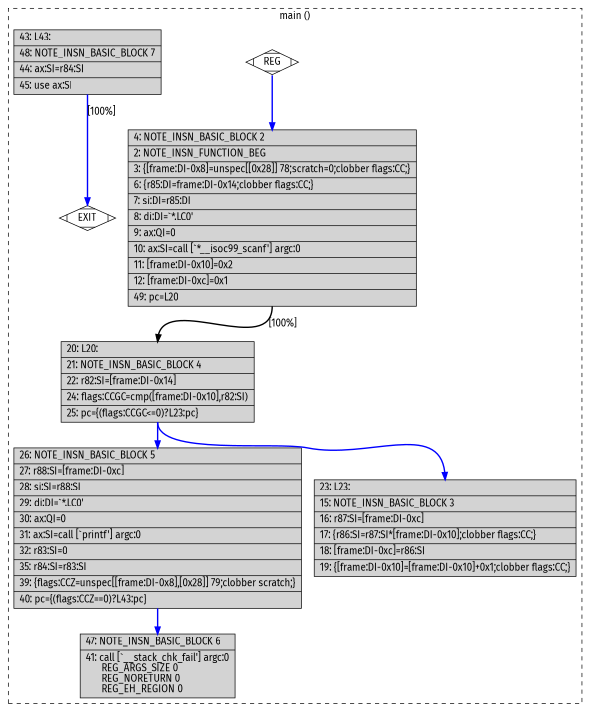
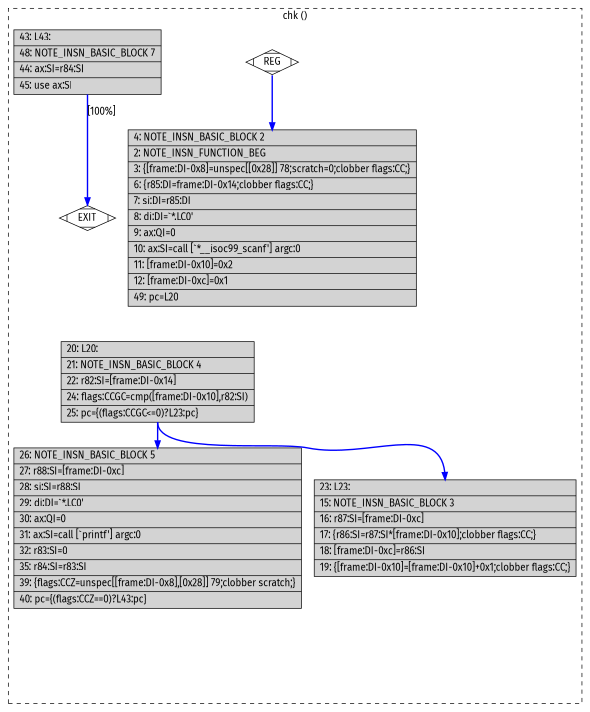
(295, 16) -> (295, 16)
(218, 324) -> none
(158, 666) -> none
